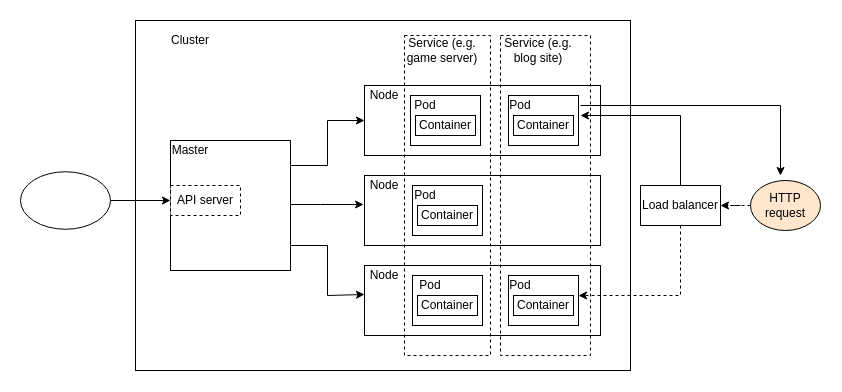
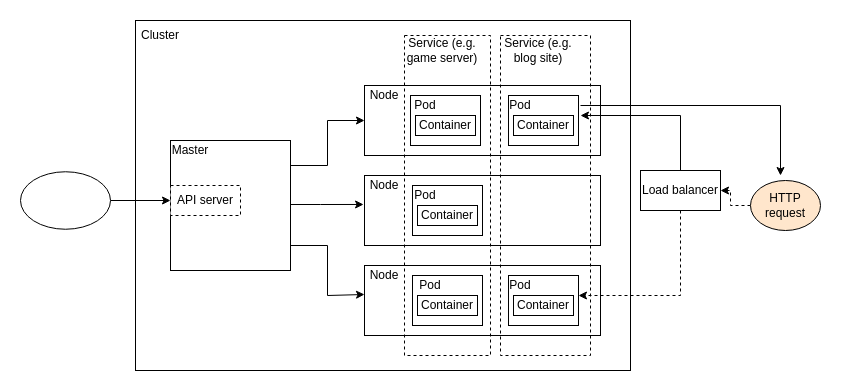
(191, 41) -> (161, 36)
(681, 206) -> (681, 191)
